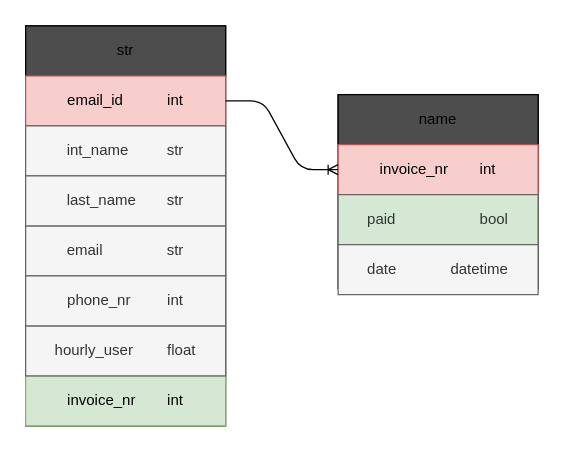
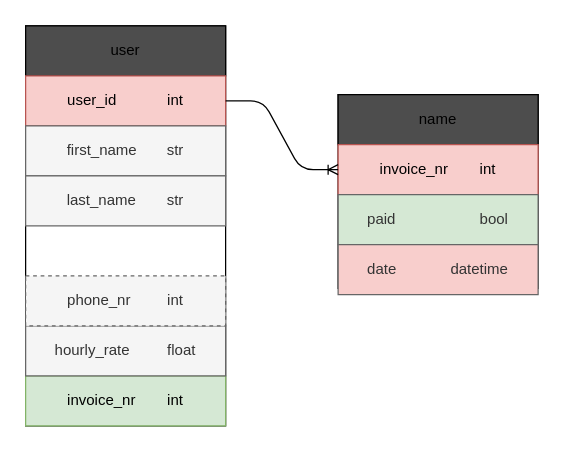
(126, 51) -> (126, 51)
(126, 101) -> (126, 101)
(126, 151) -> (126, 151)
(126, 251) -> none
(438, 269) -> (438, 269)
(126, 301) -> (126, 301)
(126, 351) -> (126, 351)
